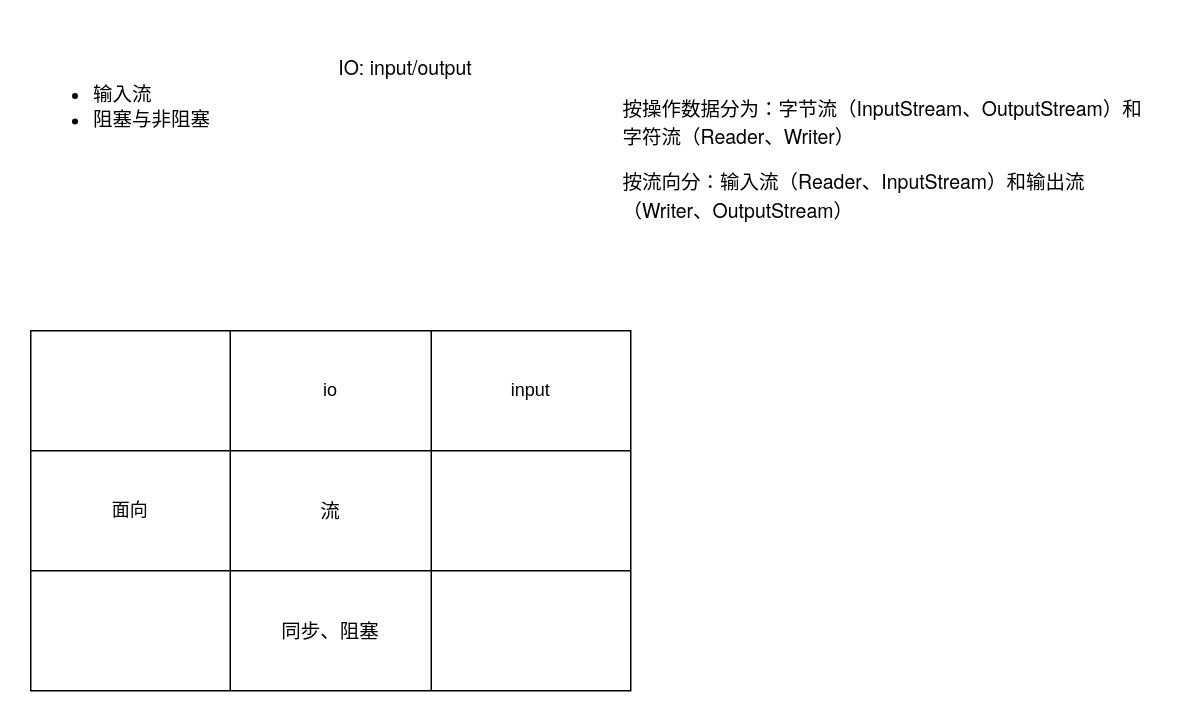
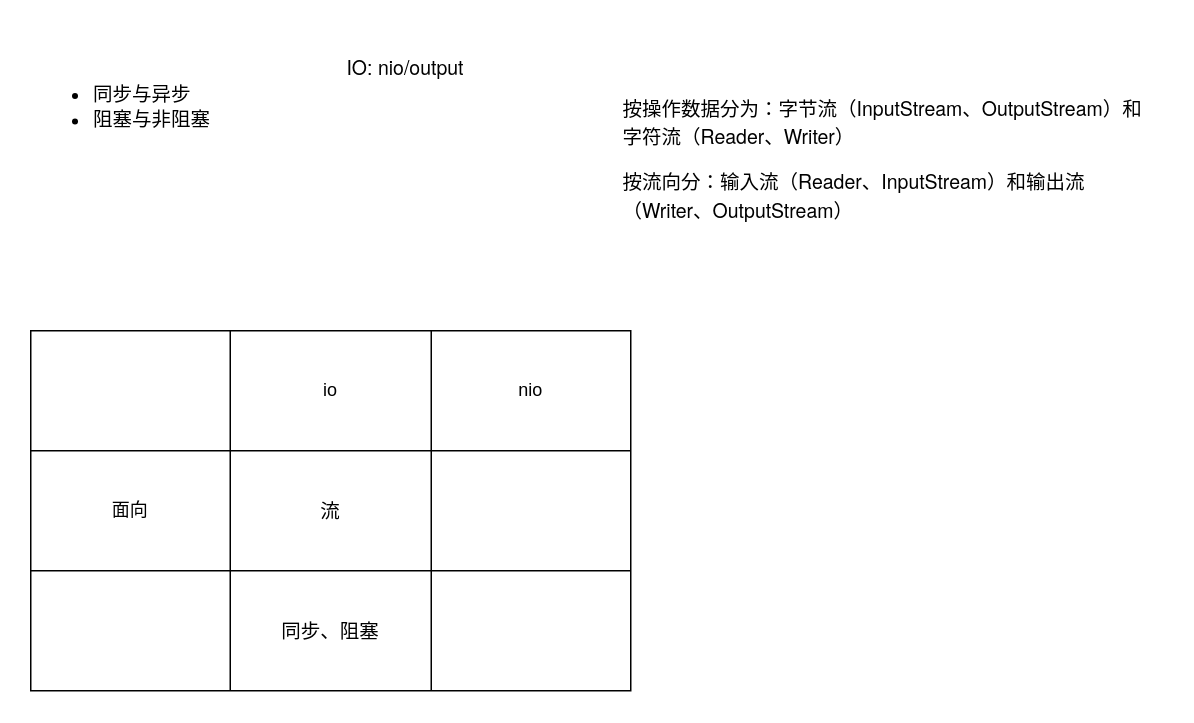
(406, 68) -> (406, 68)
(88, 106) -> (88, 106)
(531, 391) -> (531, 391)
